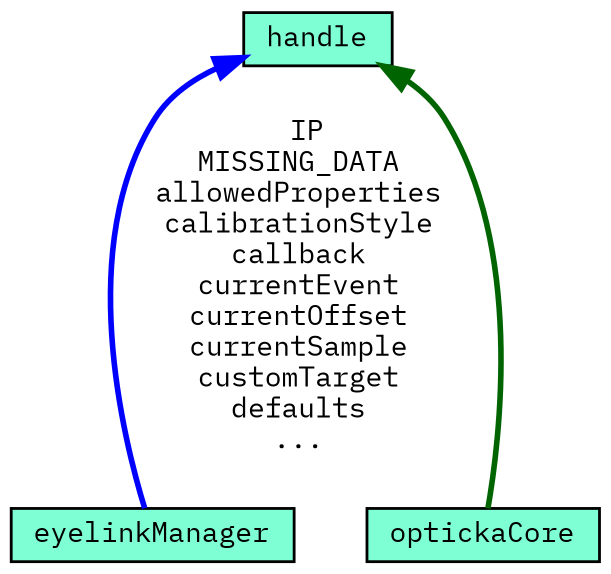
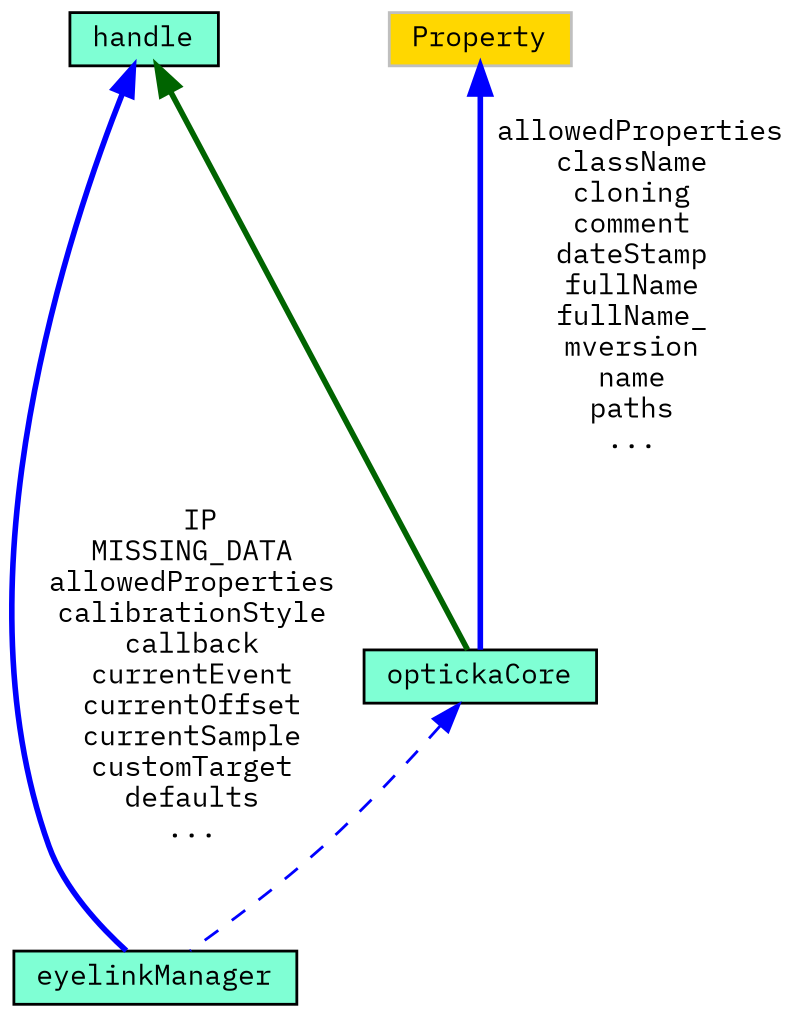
none -> (480, 39)
none -> (323, 847)
